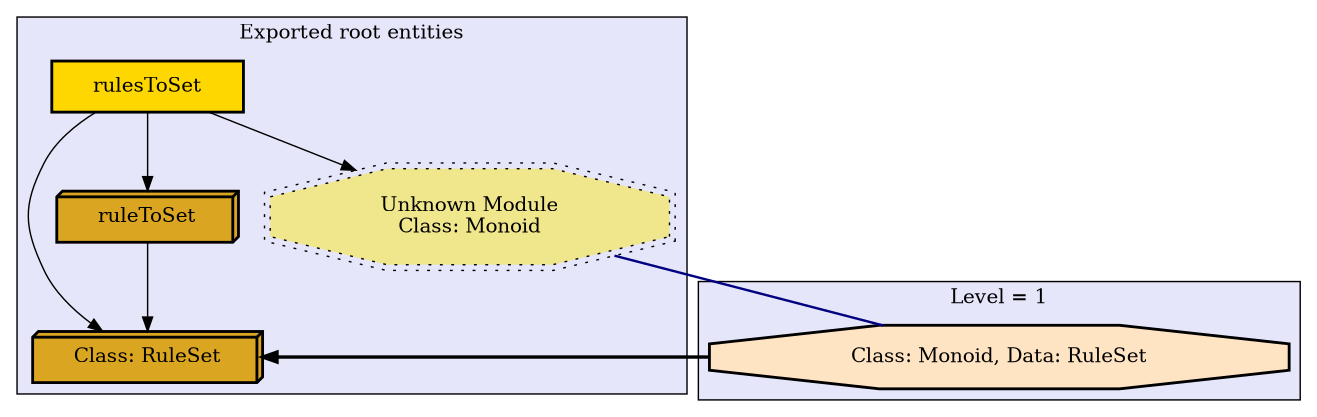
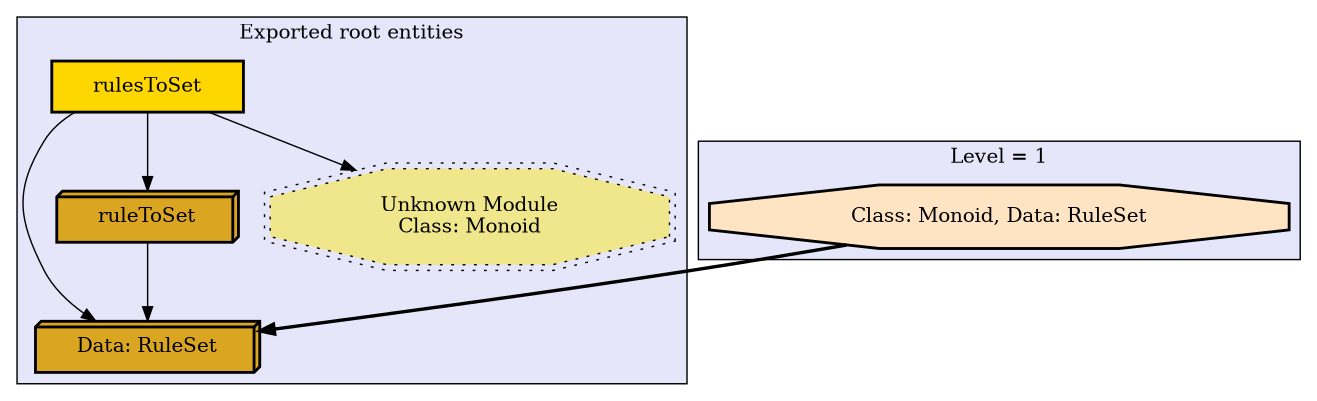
(749, 291) -> none
(148, 357) -> (148, 347)
